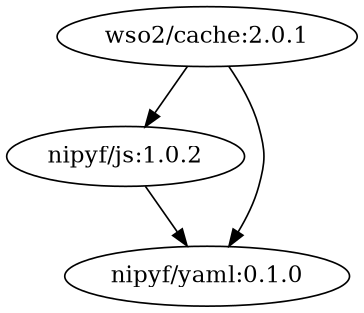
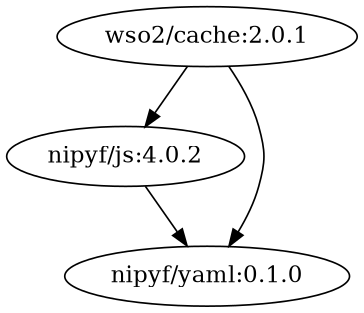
(126, 156) -> (126, 156)
